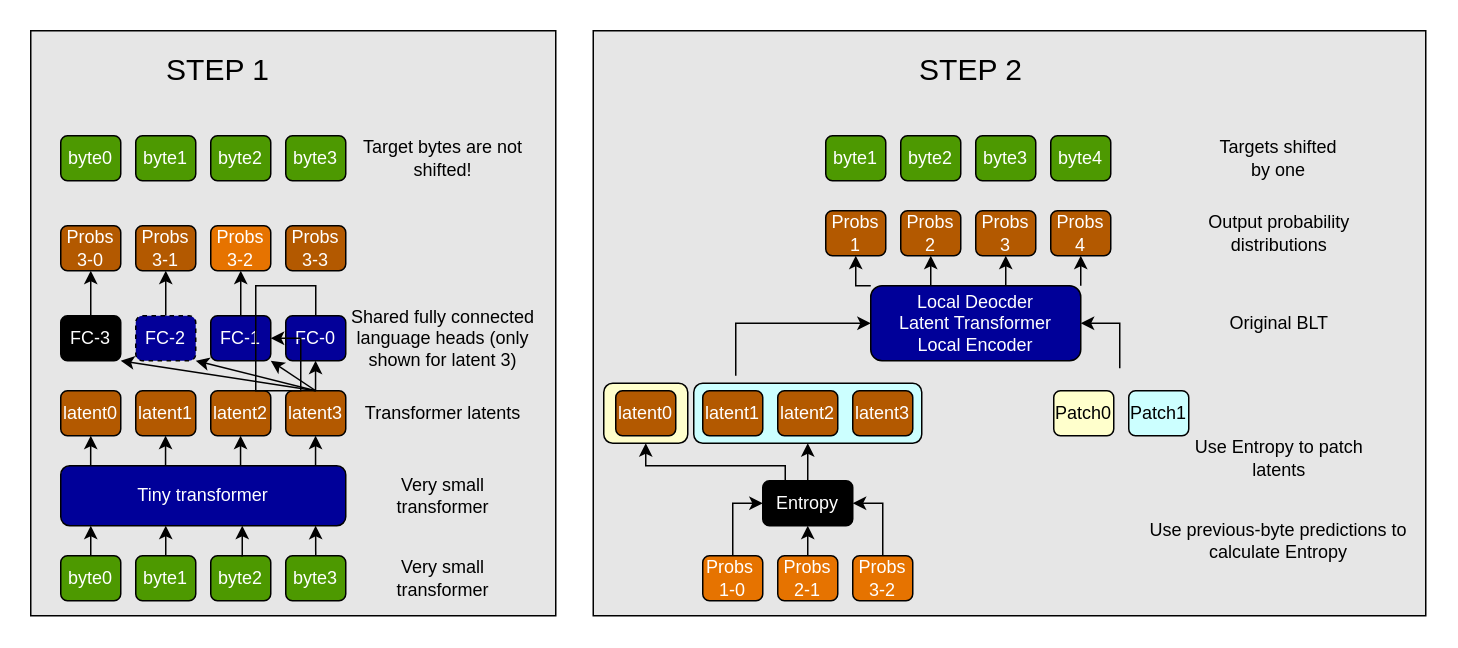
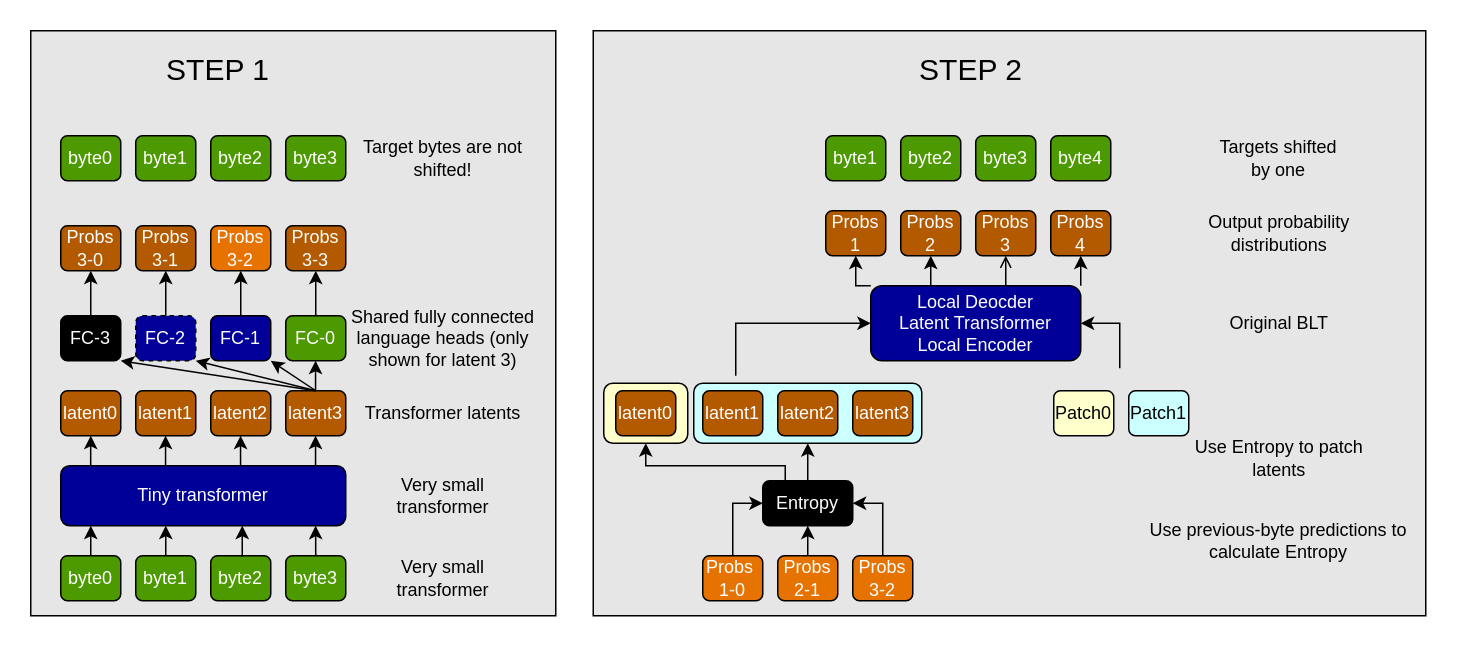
(1006, 267) -> (1006, 264)
(256, 308) -> (316, 284)
(316, 338) -> (316, 338)
